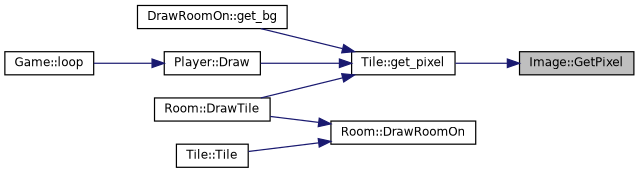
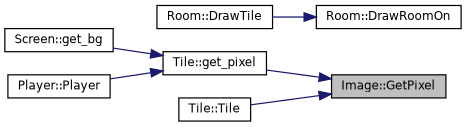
(212, 17) -> (59, 40)
(49, 63) -> none
(212, 63) -> (59, 86)
(302, 88) -> none
(283, 147) -> (285, 100)
